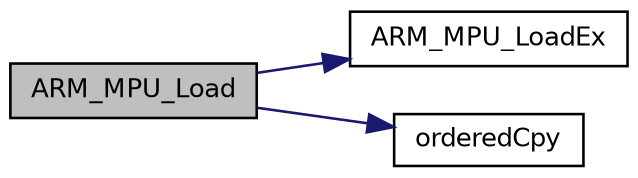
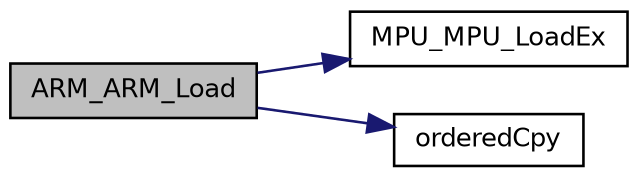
(489, 39) -> (489, 39)
(134, 91) -> (134, 91)
